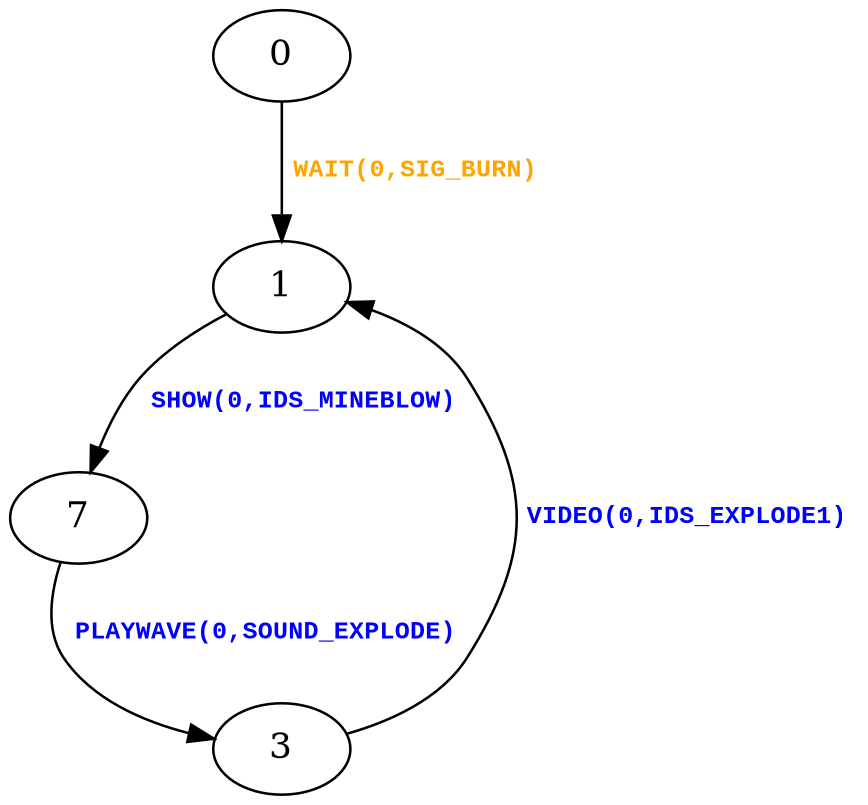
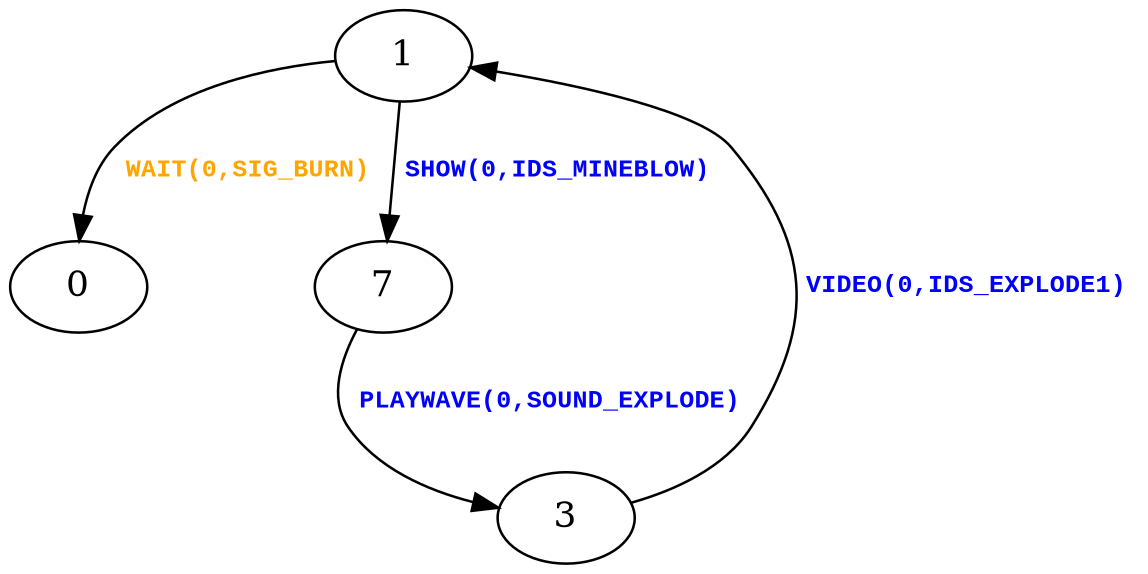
(282, 158) -> (182, 100)
